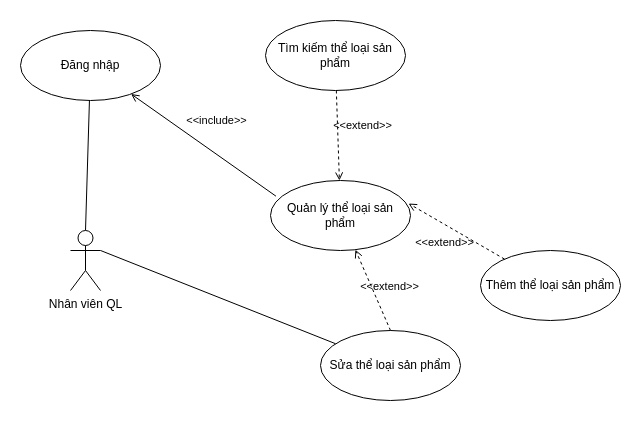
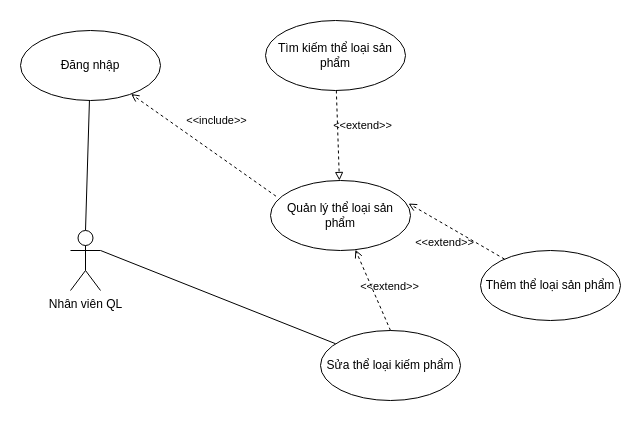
(204, 145) -> (204, 145)
(339, 174) -> (339, 171)
(391, 366) -> (391, 366)
